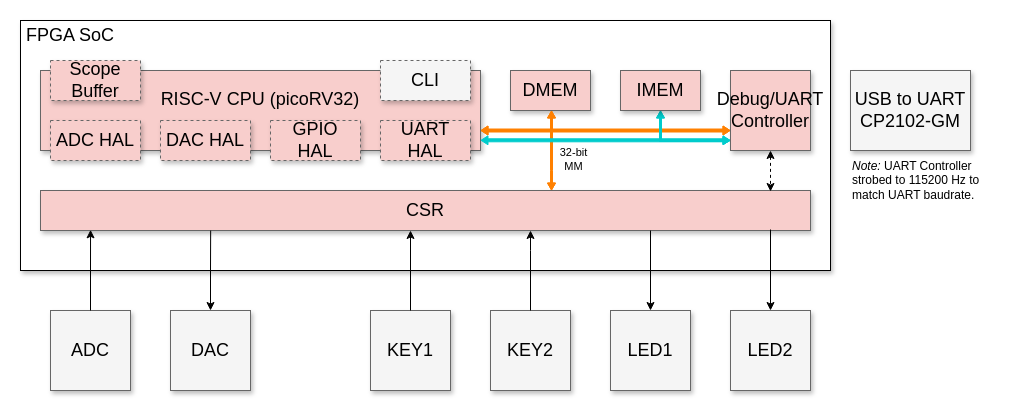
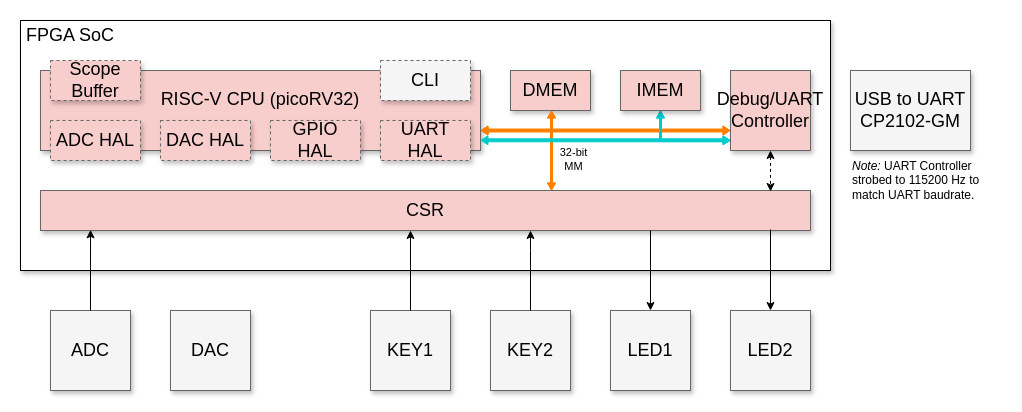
(211, 268) -> none
